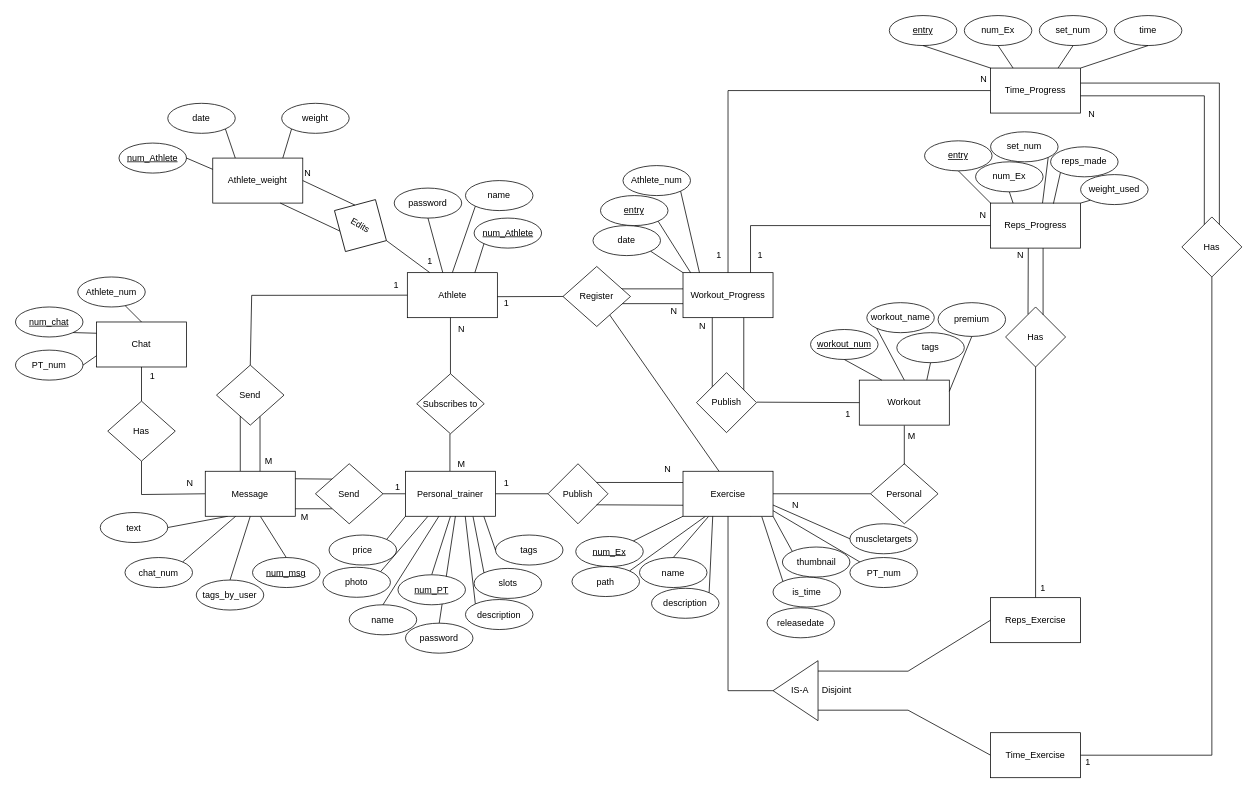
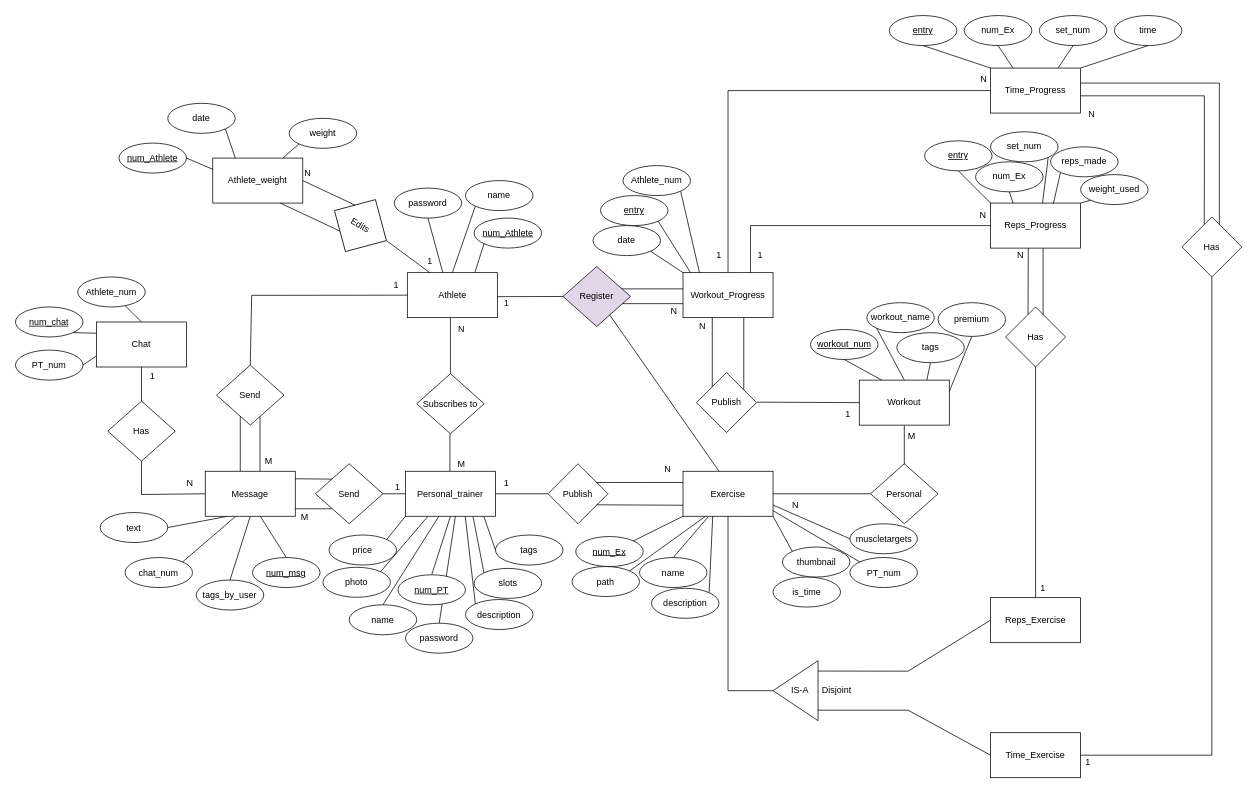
(315, 118) -> (323, 133)
(597, 296) -> (597, 296)
(772, 549) -> none
(801, 623) -> none
